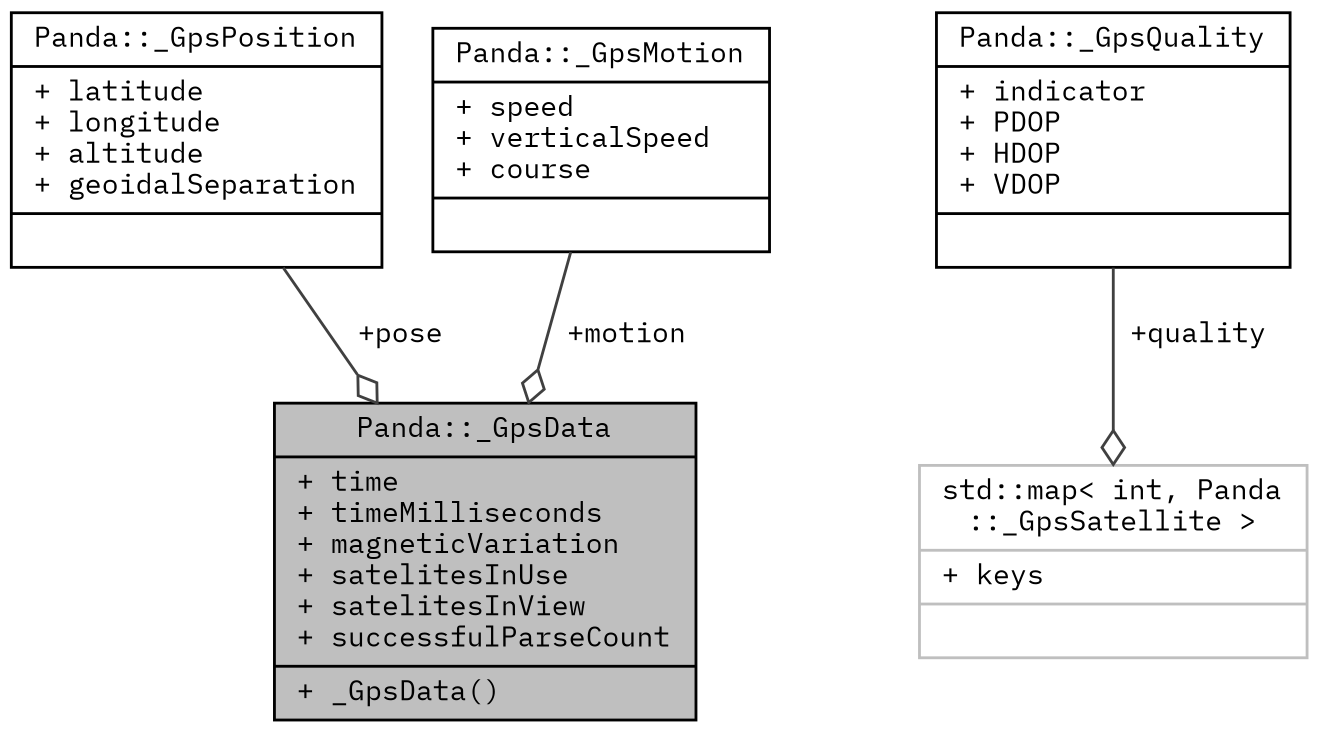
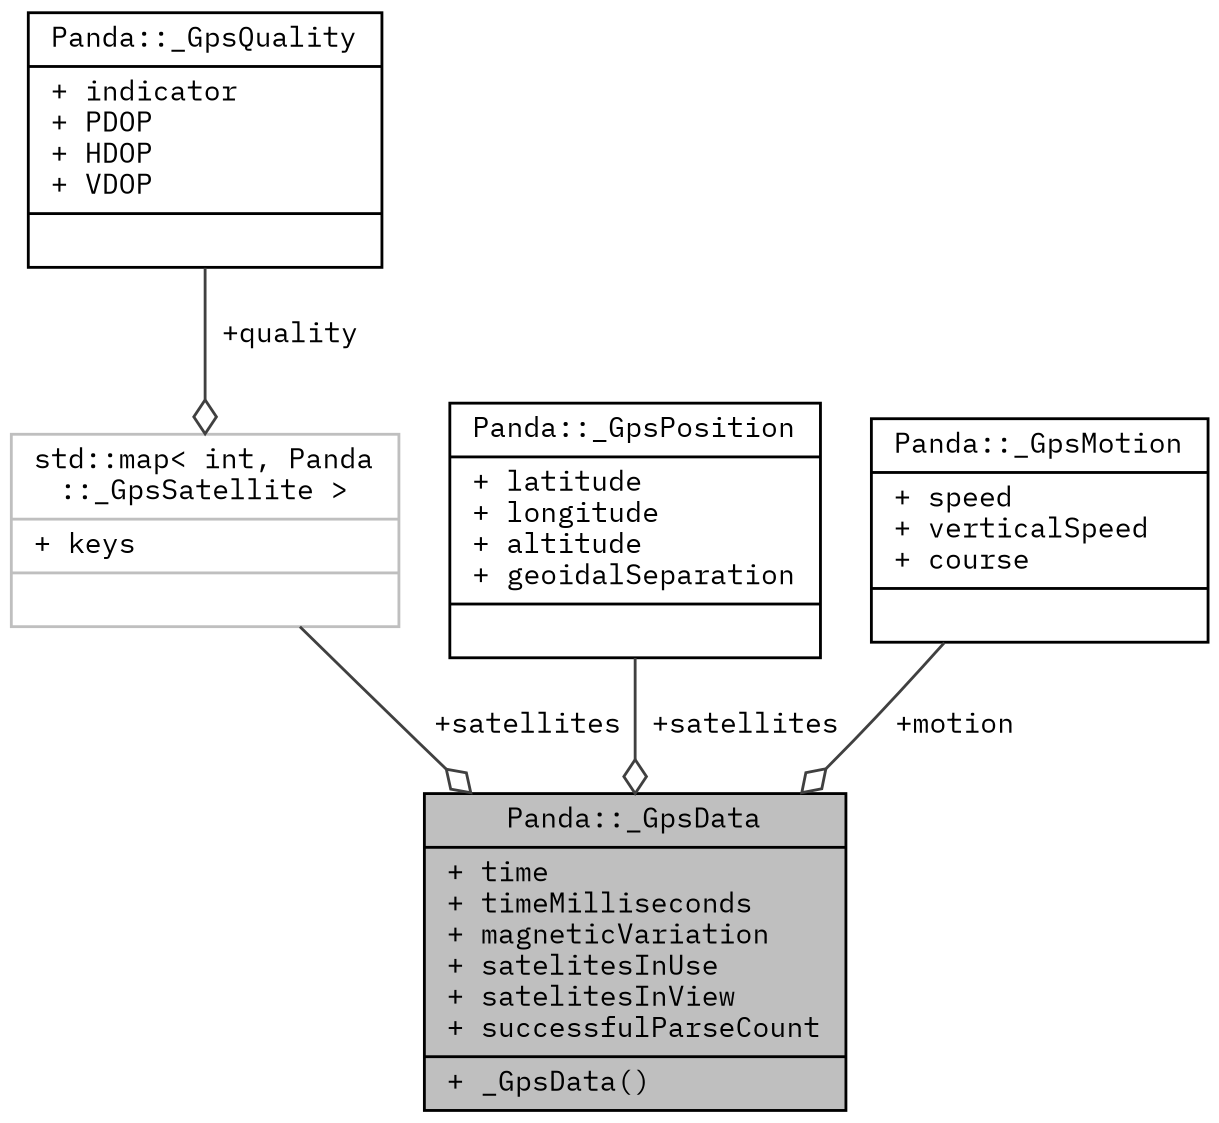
(393, 335) -> (738, 726)
none -> (373, 698)
